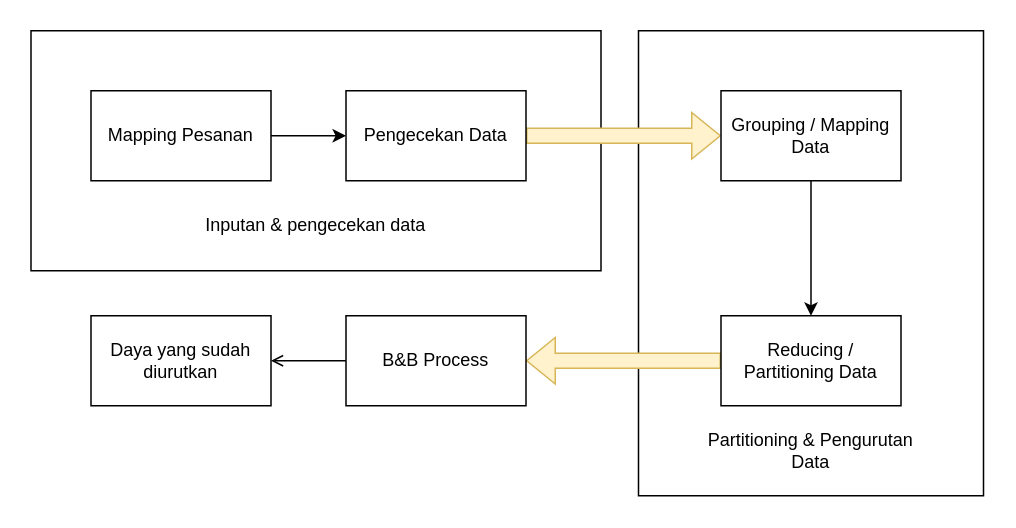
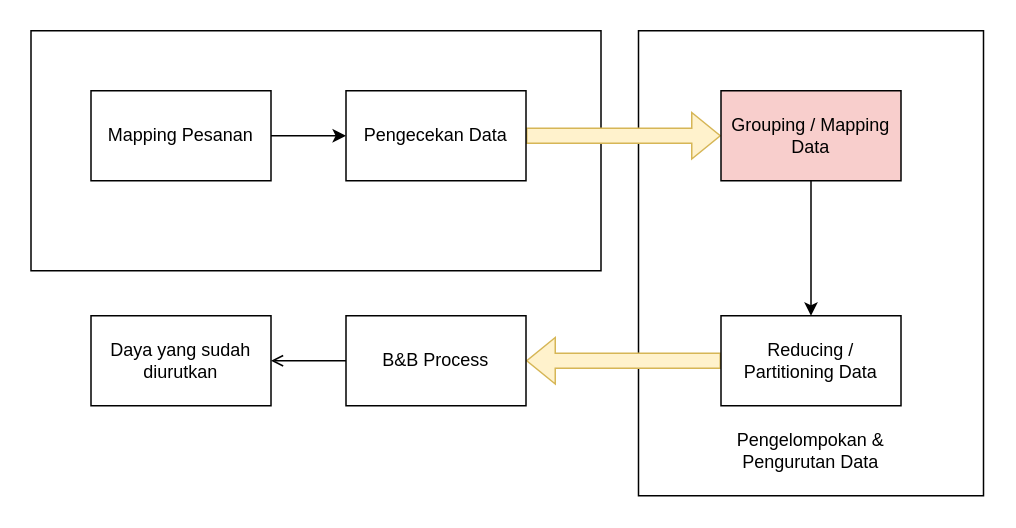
(811, 136) -> (811, 136)
(316, 226) -> none
(811, 451) -> (811, 451)
